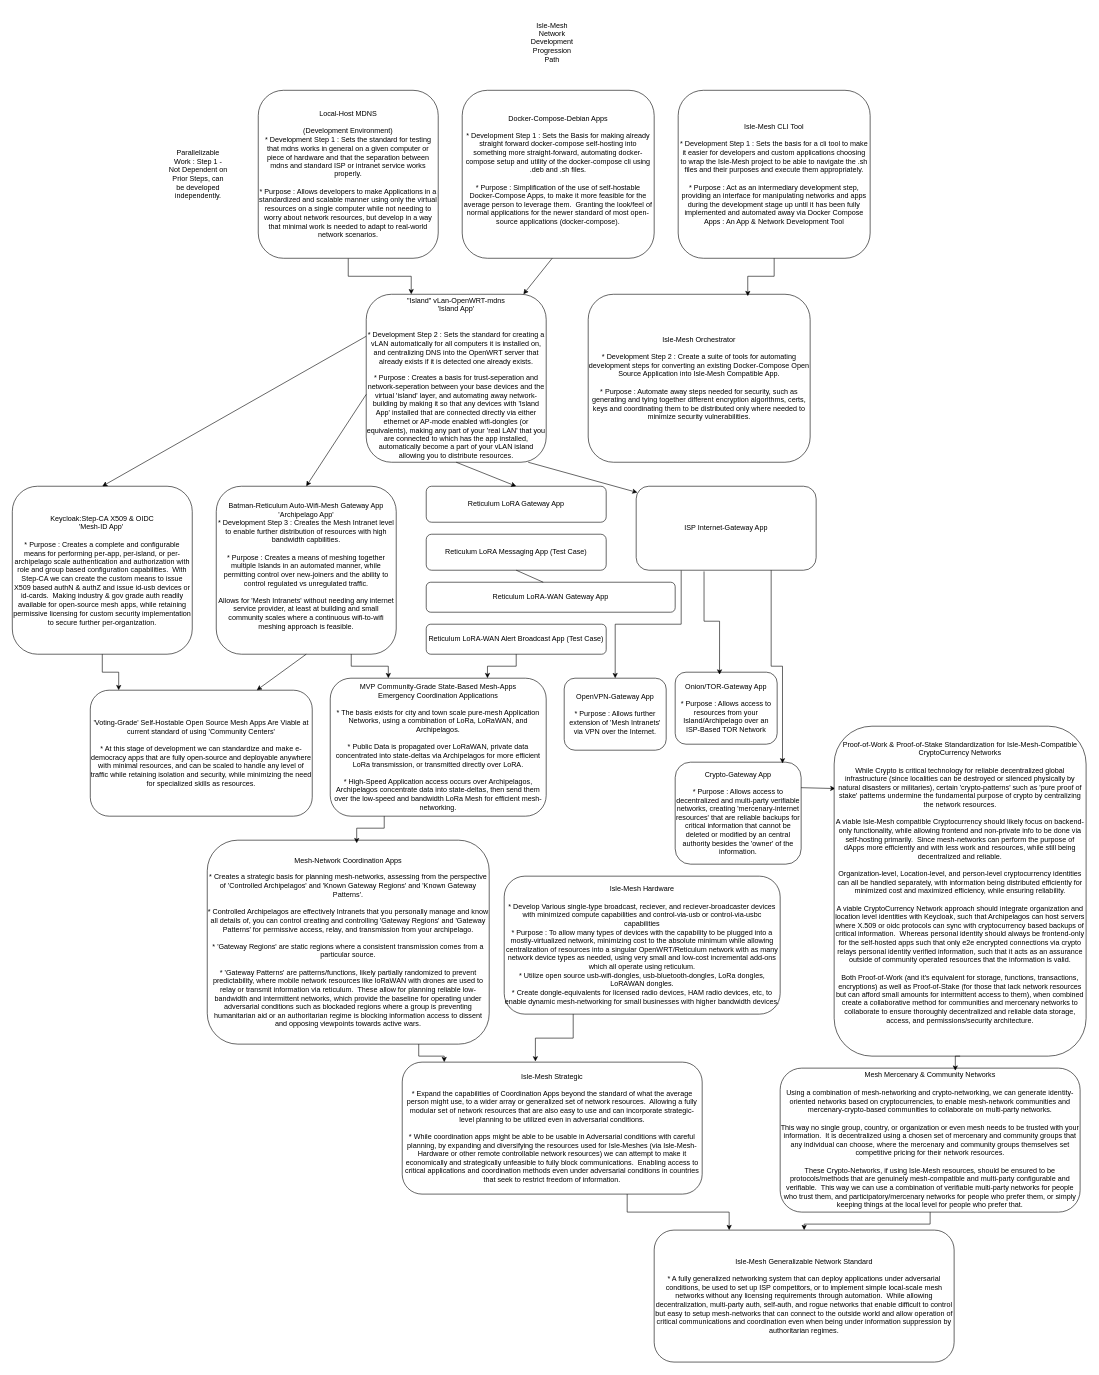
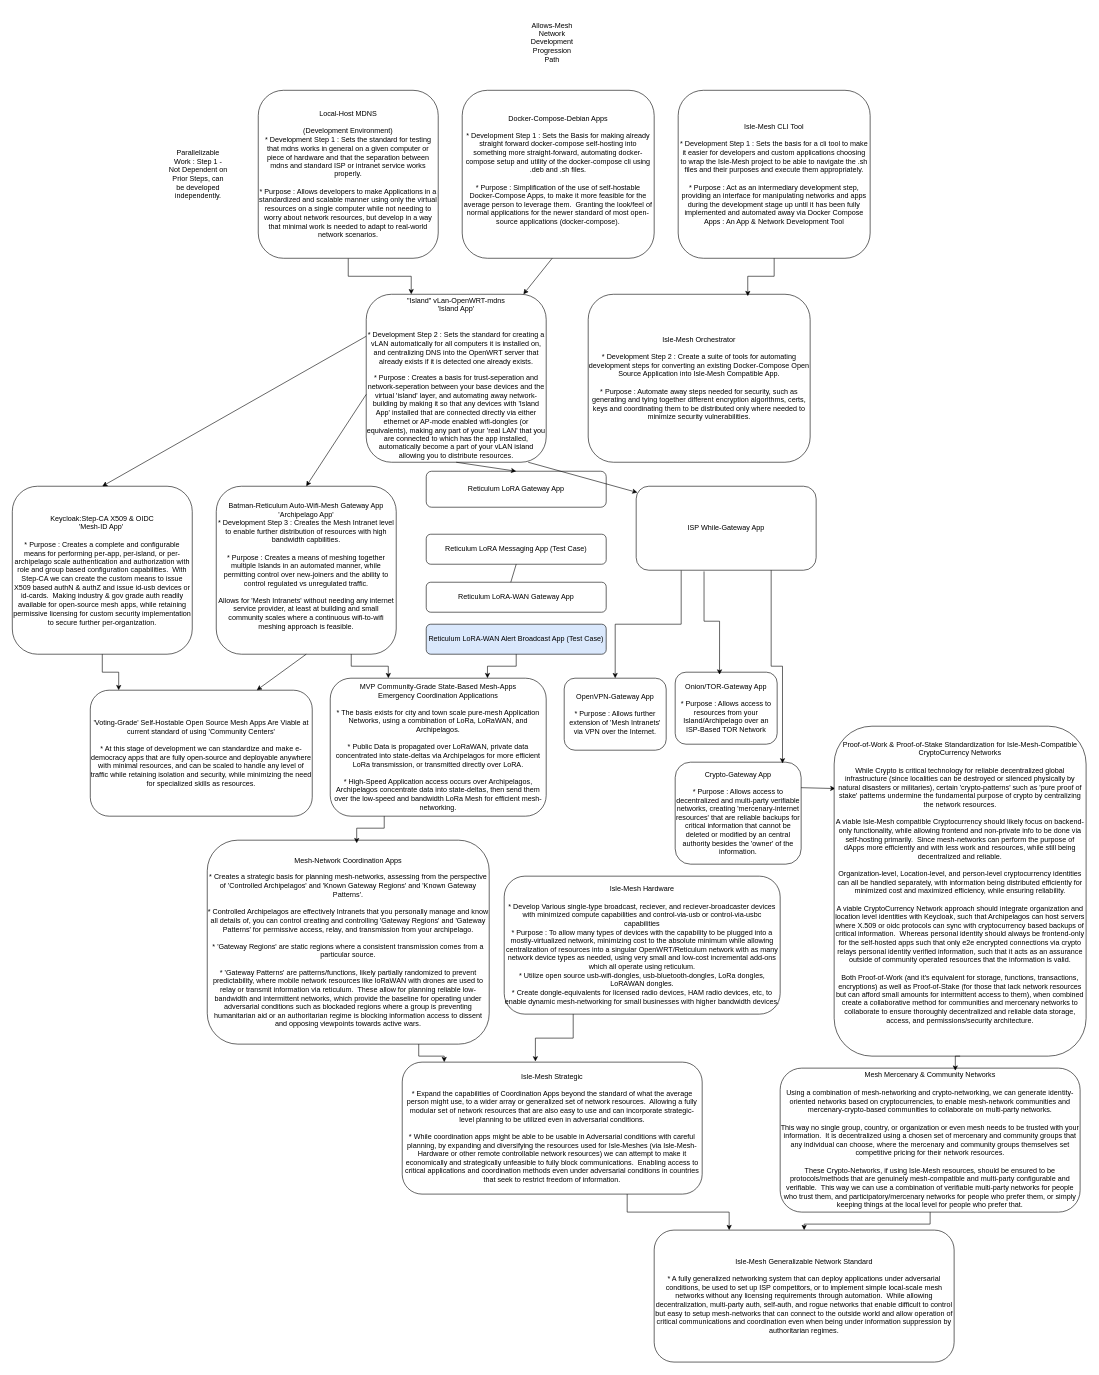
(552, 42) -> (552, 42)
(516, 504) -> (516, 489)
(726, 528) -> (726, 528)
(516, 552) -> (516, 549)
(551, 597) -> (516, 597)
(516, 639) -> (516, 639)
